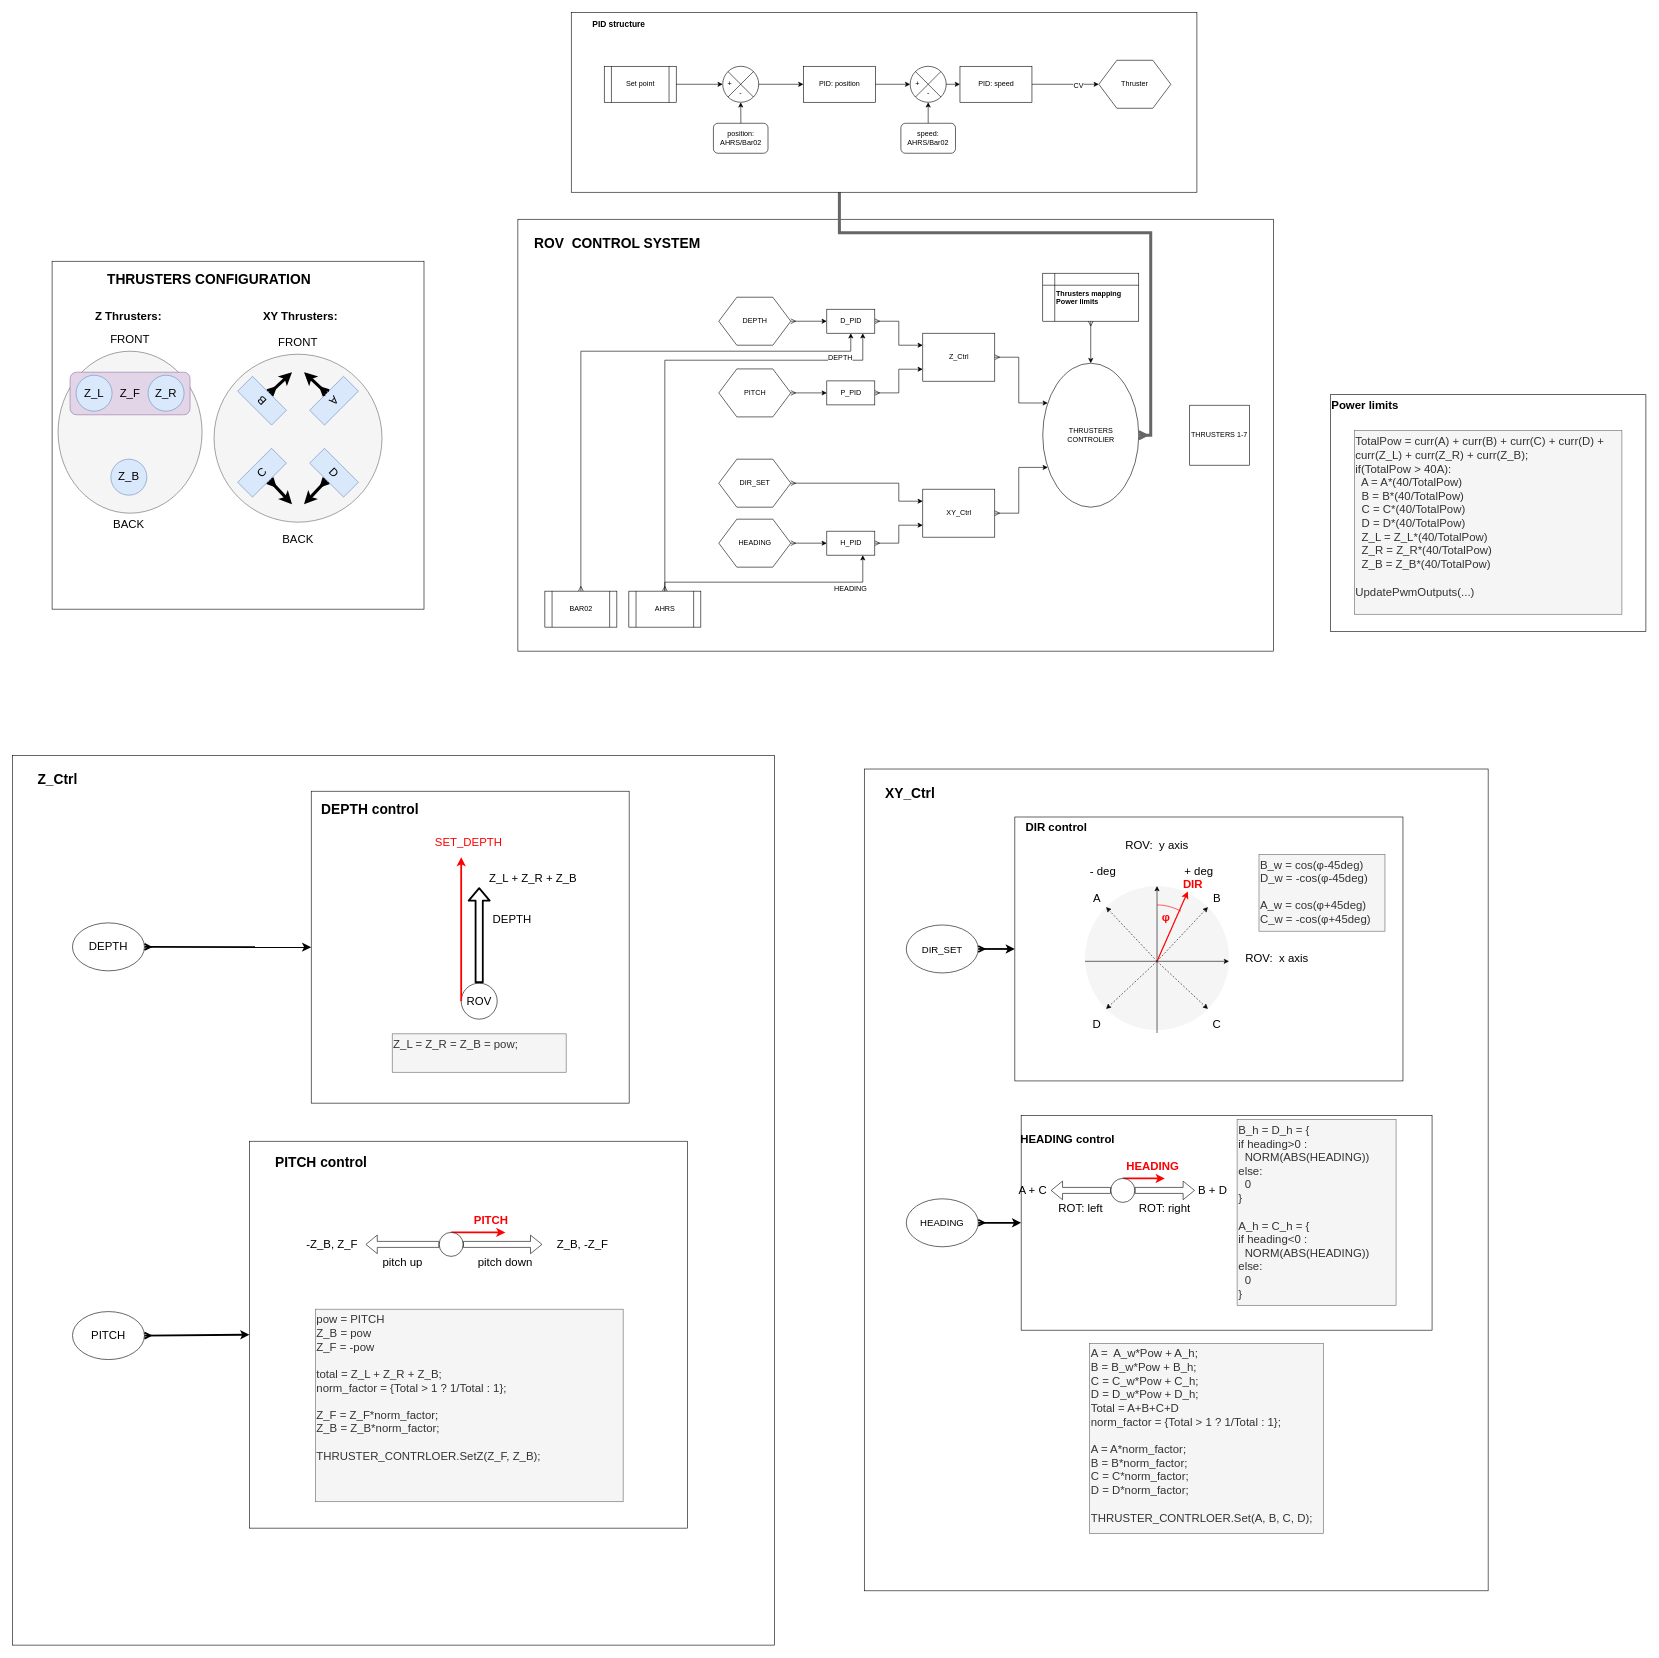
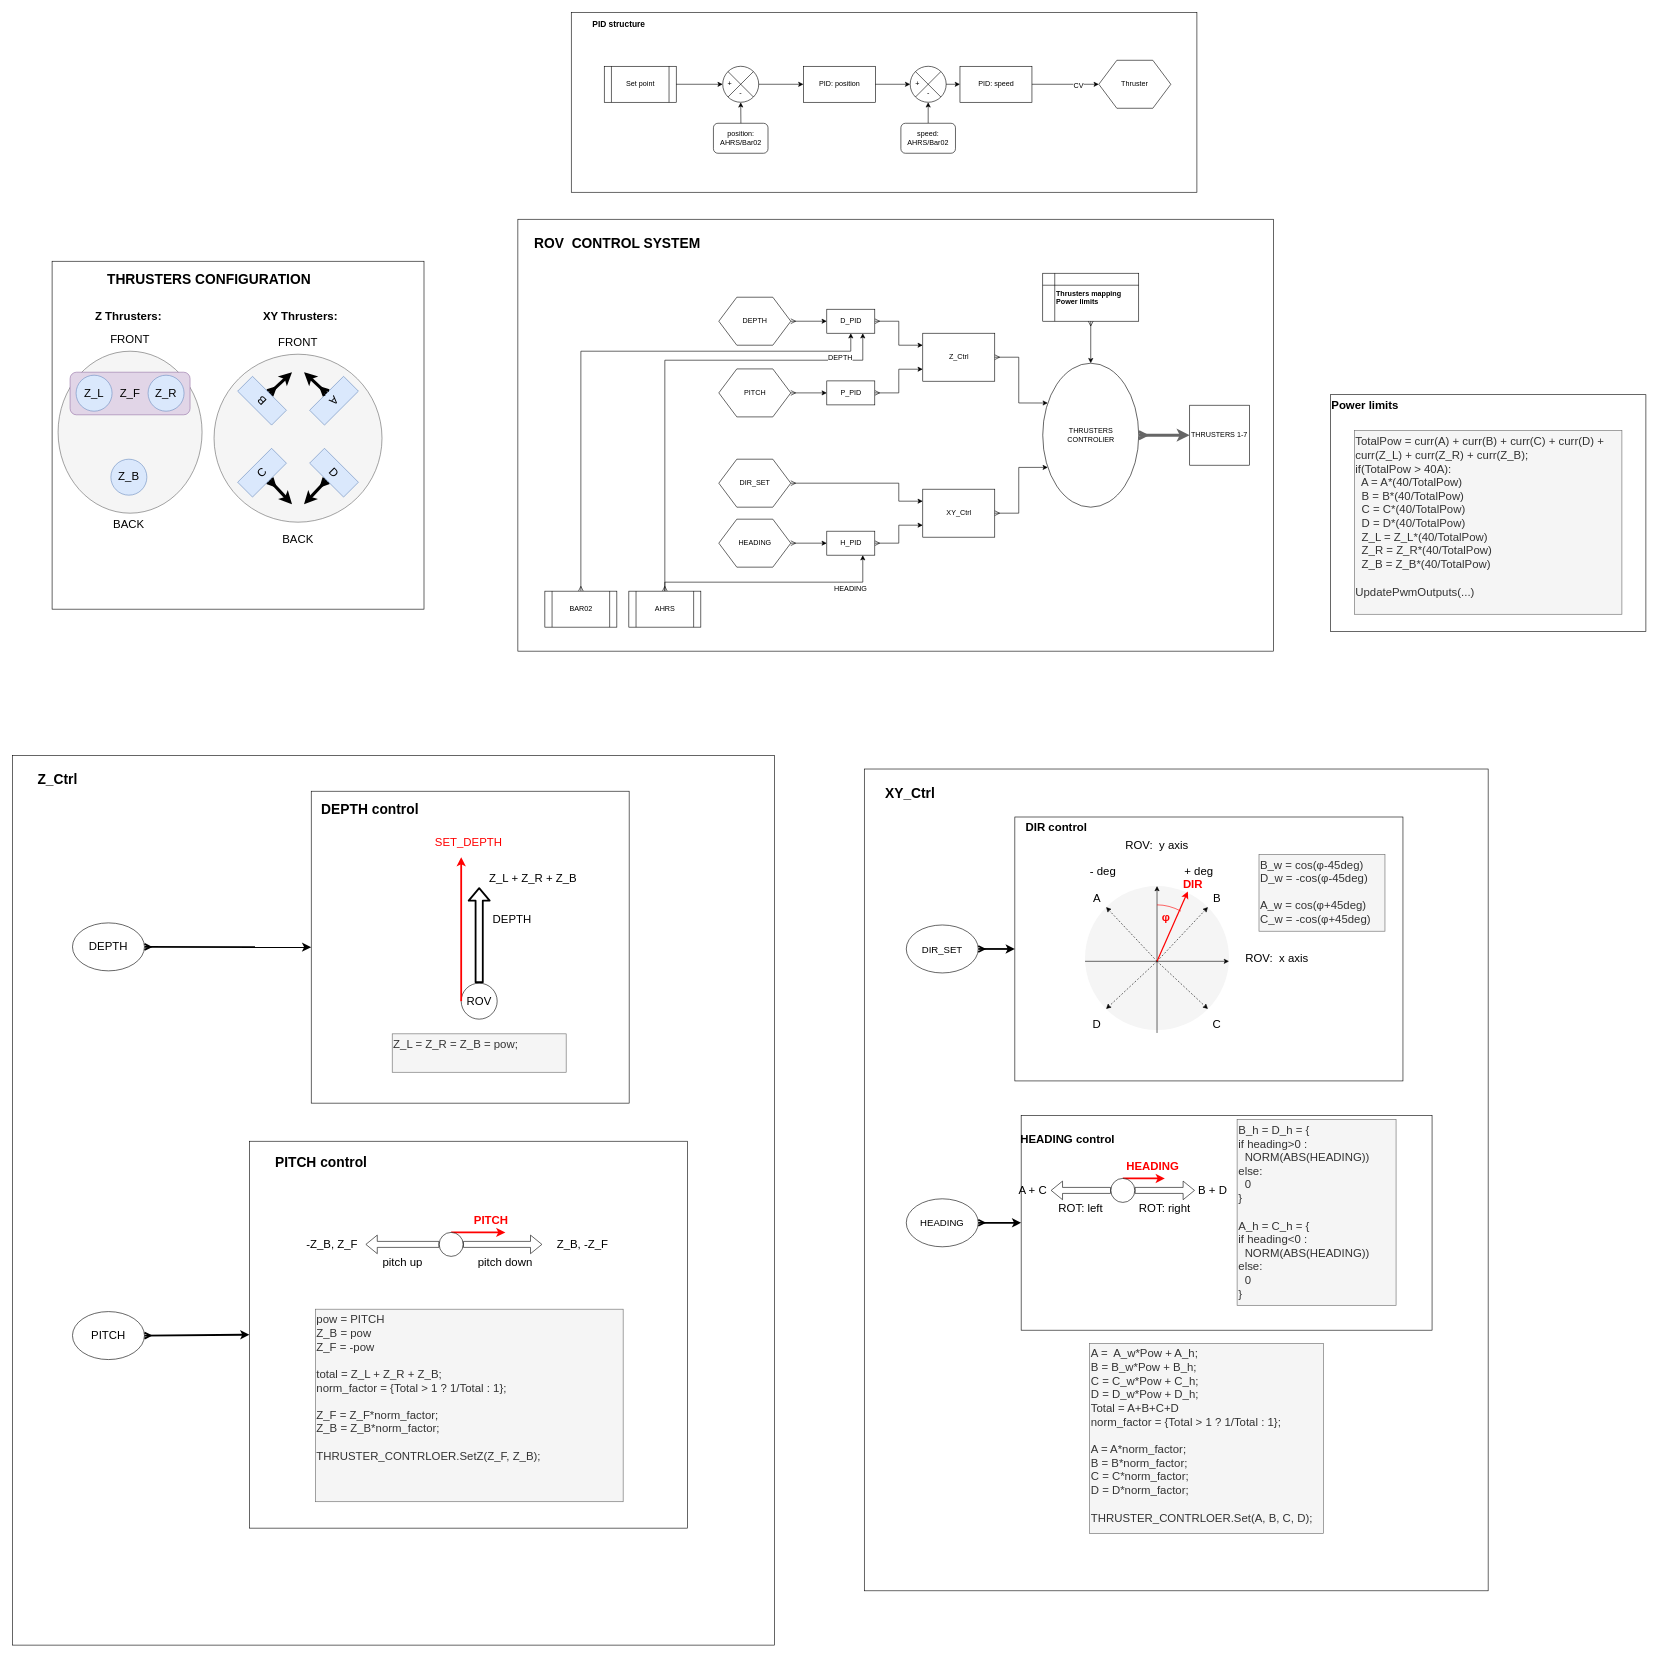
(1078, 233) -> (1164, 435)
